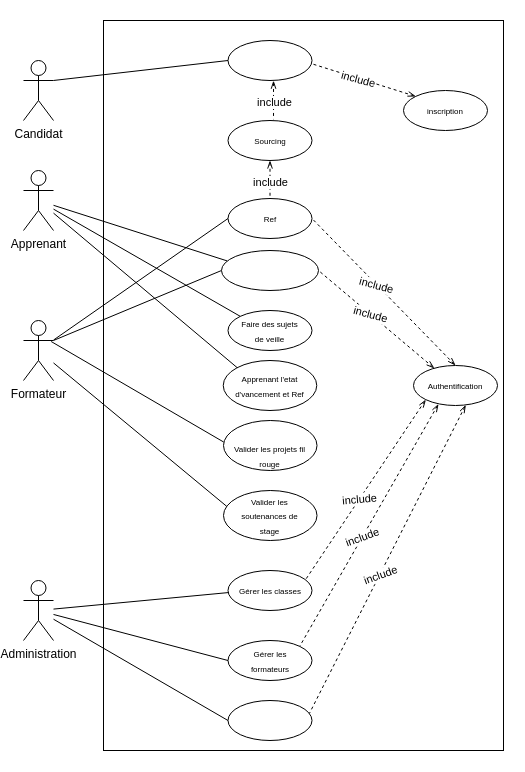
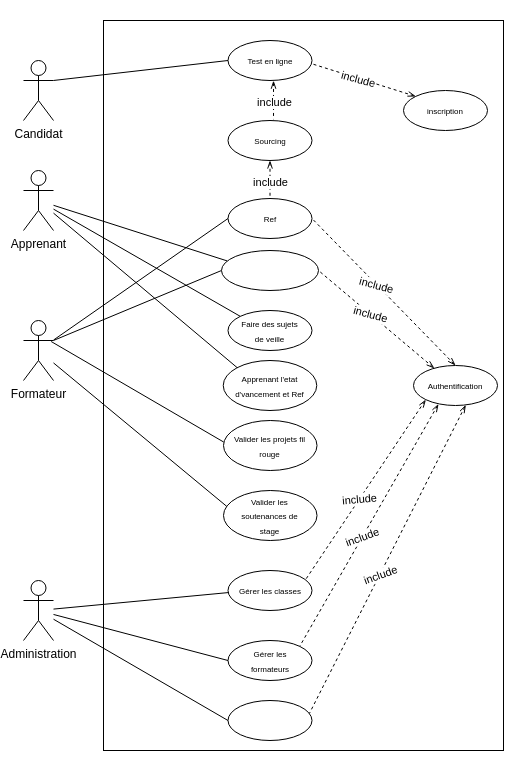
none -> (270, 61)
(270, 456) -> (270, 446)
